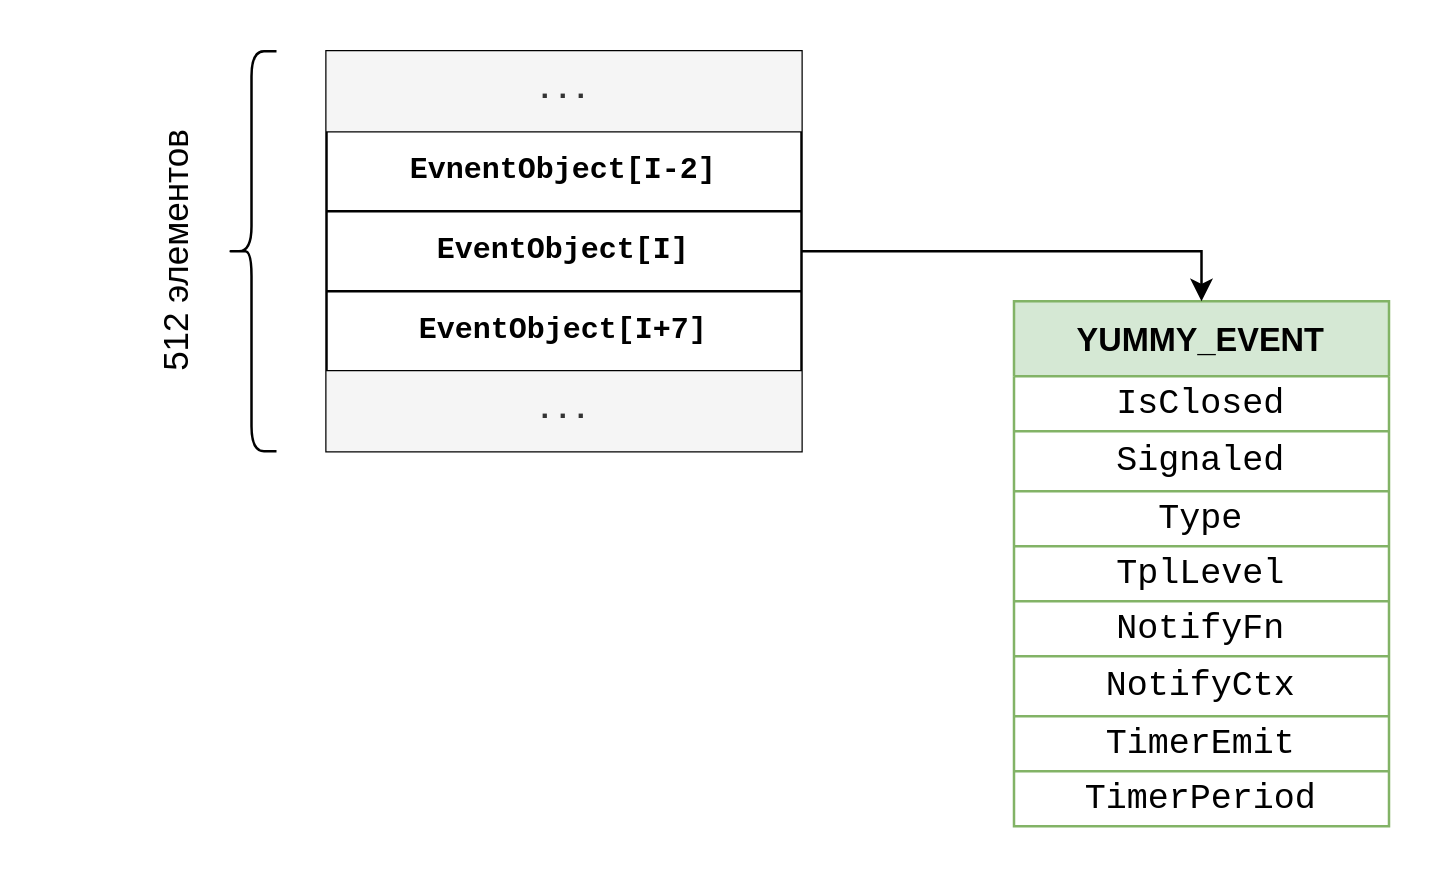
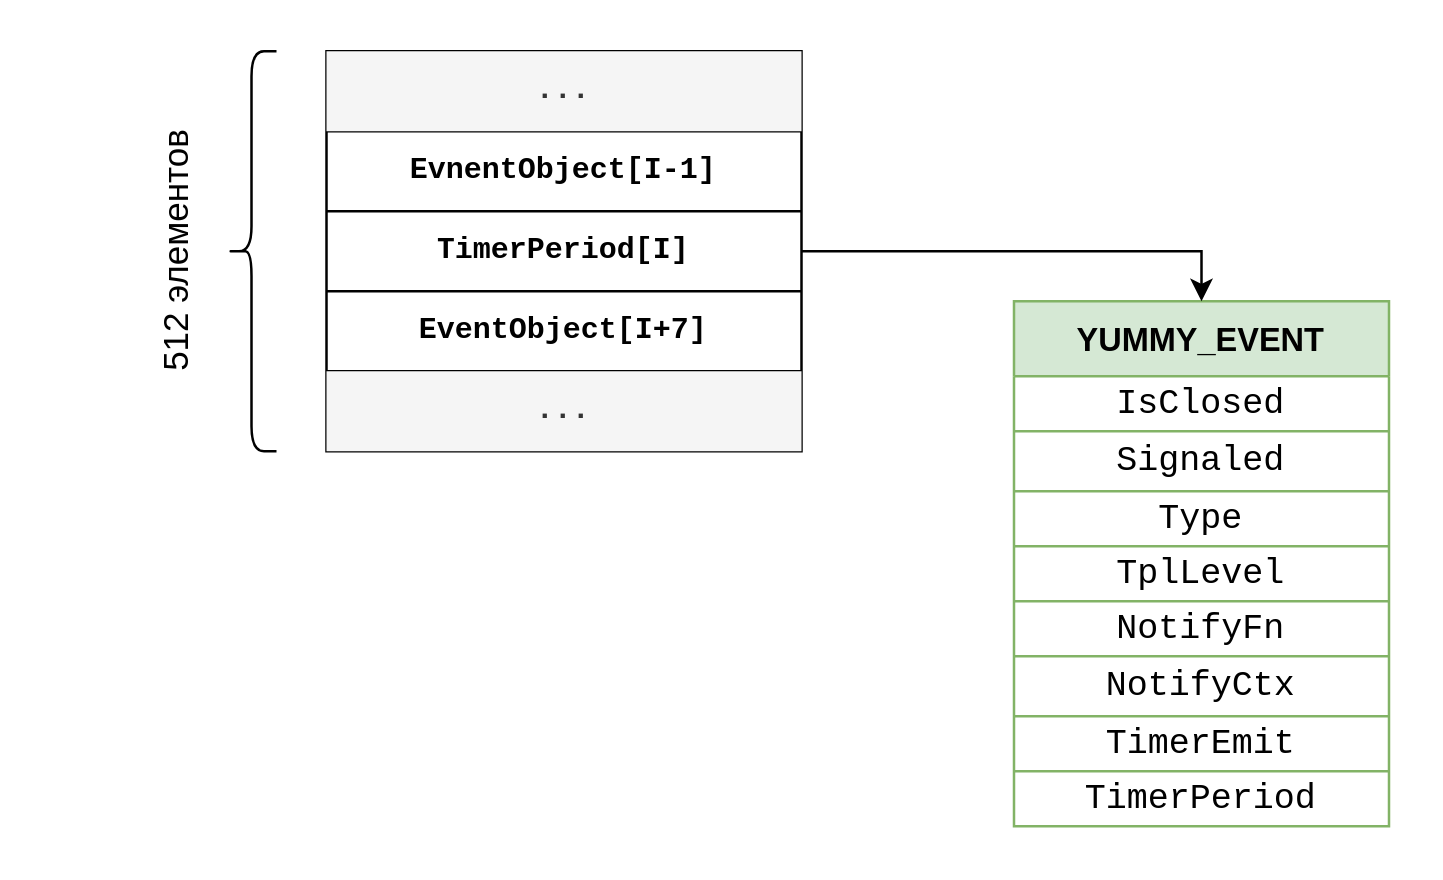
(564, 171) -> (564, 171)
(564, 251) -> (564, 251)
